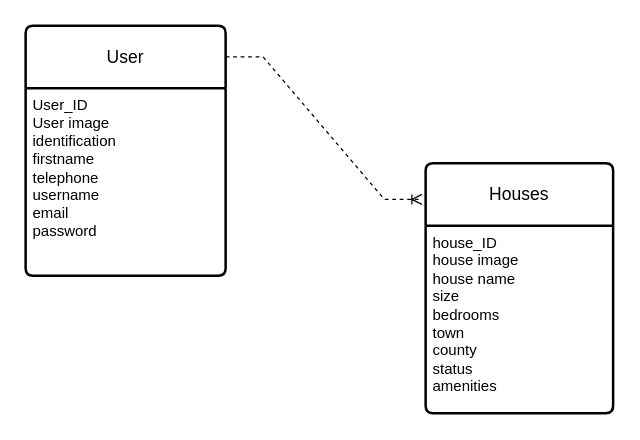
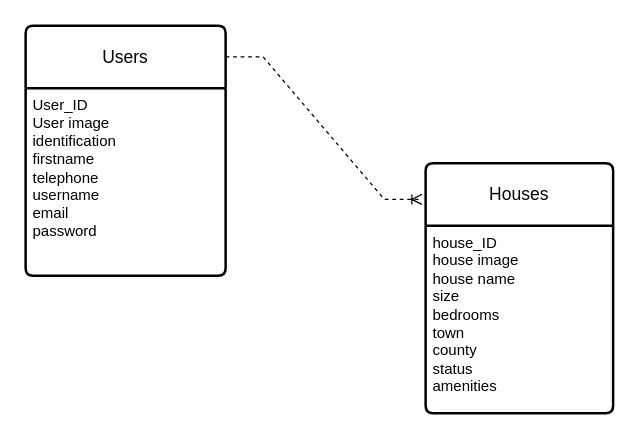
(126, 57) -> (126, 57)
